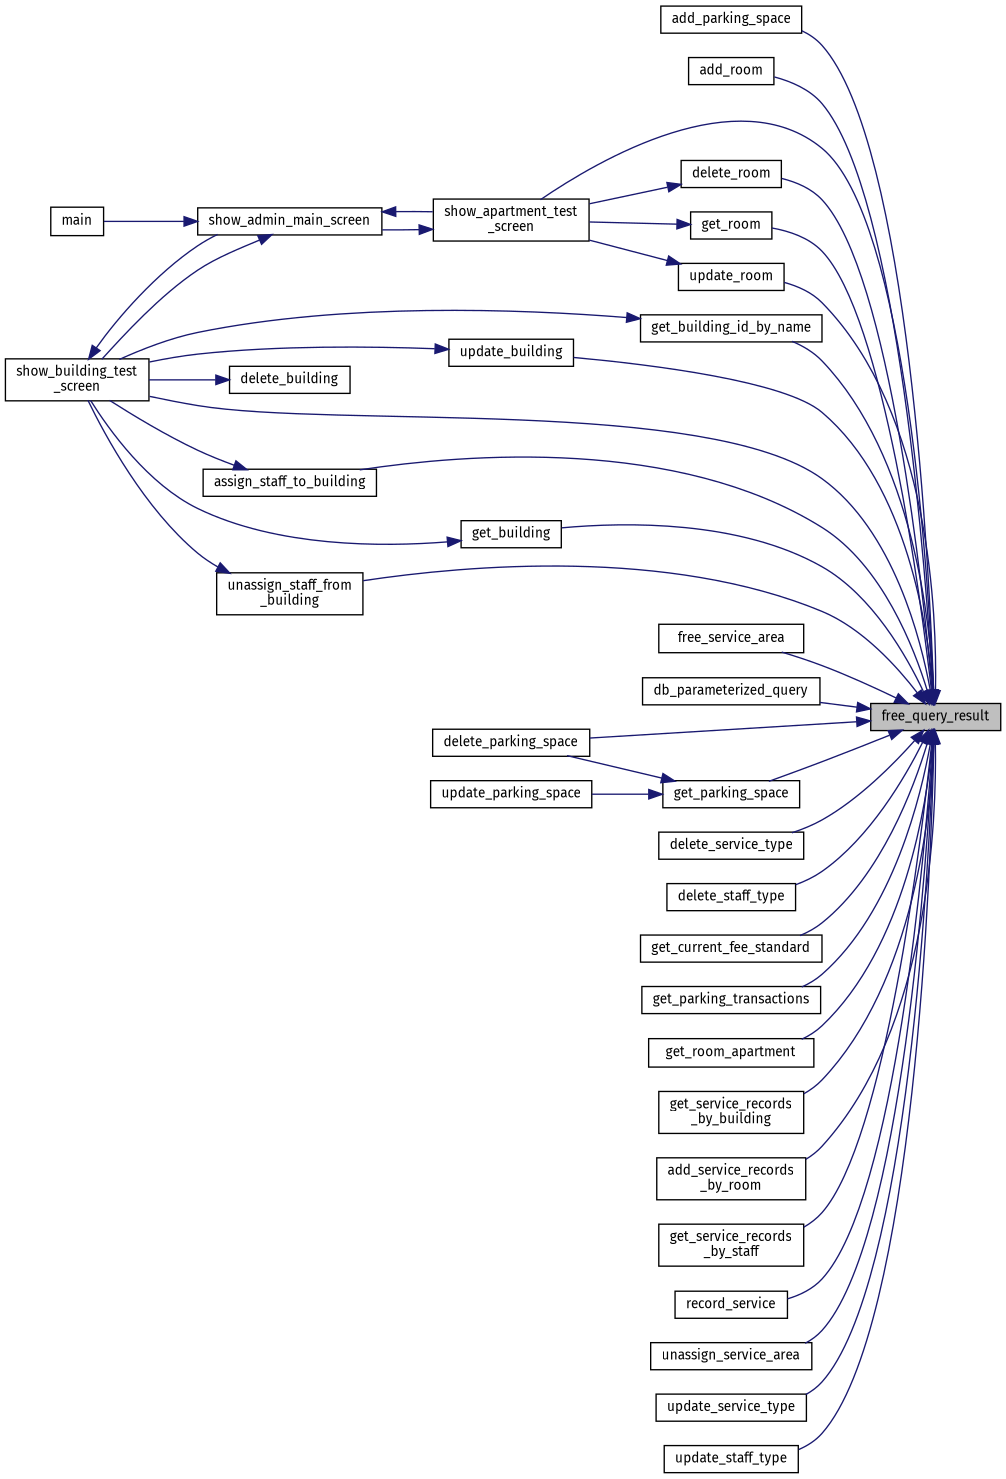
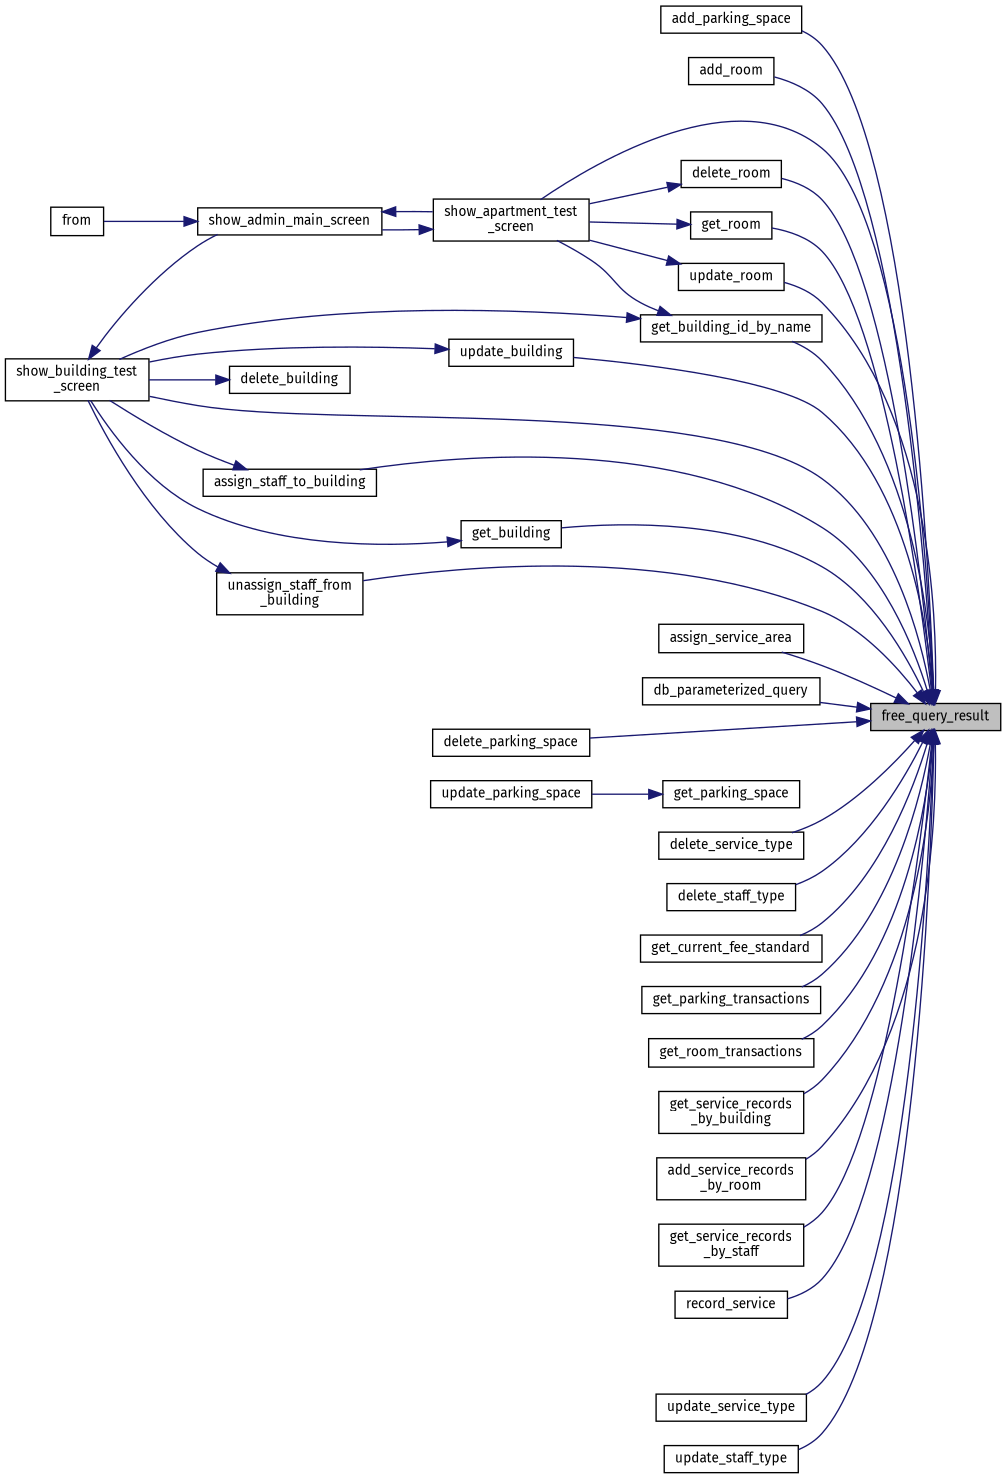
(77, 221) -> (77, 221)
none -> (609, 275)
(173, 289) -> none
(731, 638) -> (731, 638)
(829, 759) -> none
(614, 767) -> none
(731, 1053) -> (731, 1053)
(731, 1356) -> none
